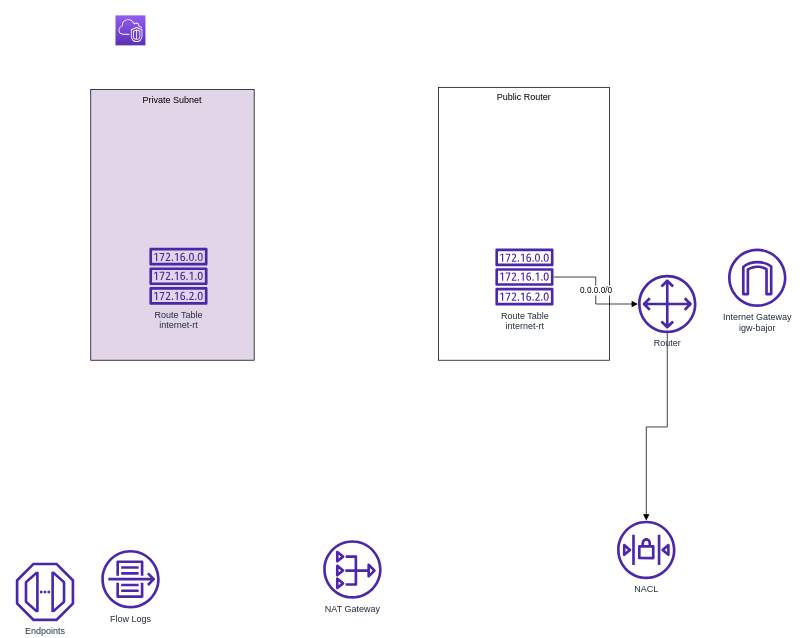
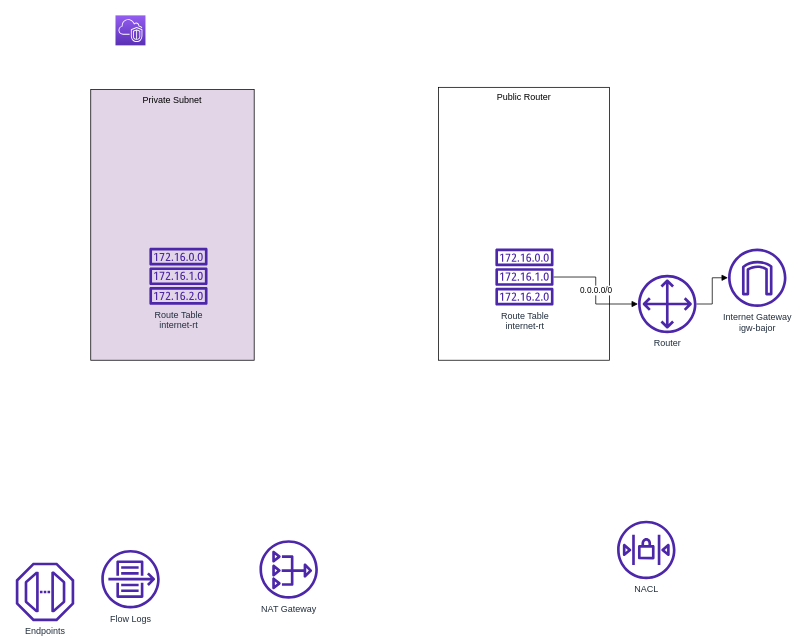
(667, 382) -> (712, 288)
(352, 570) -> (288, 570)
